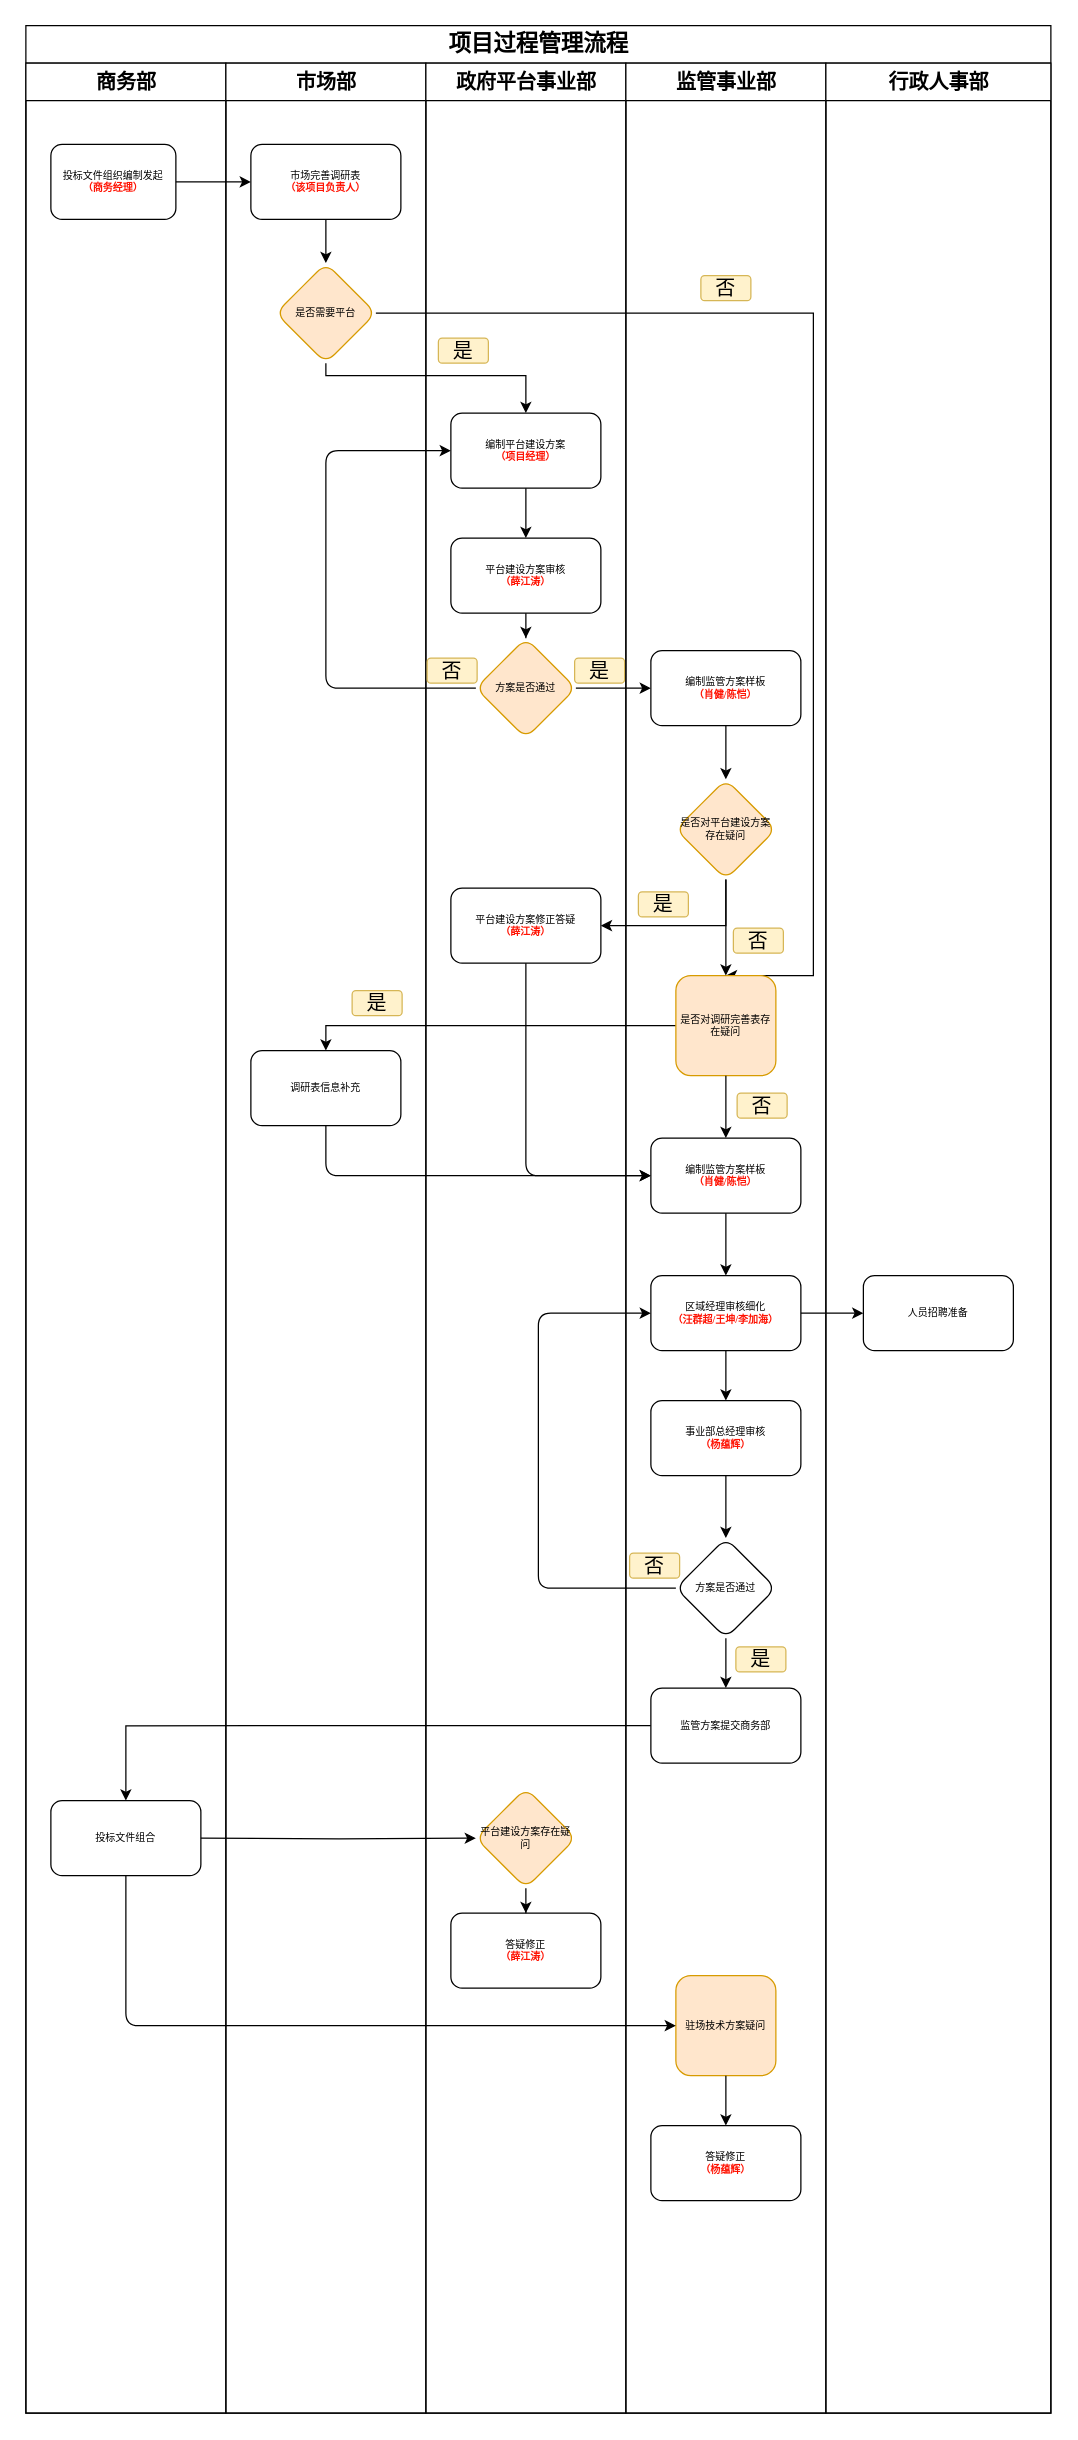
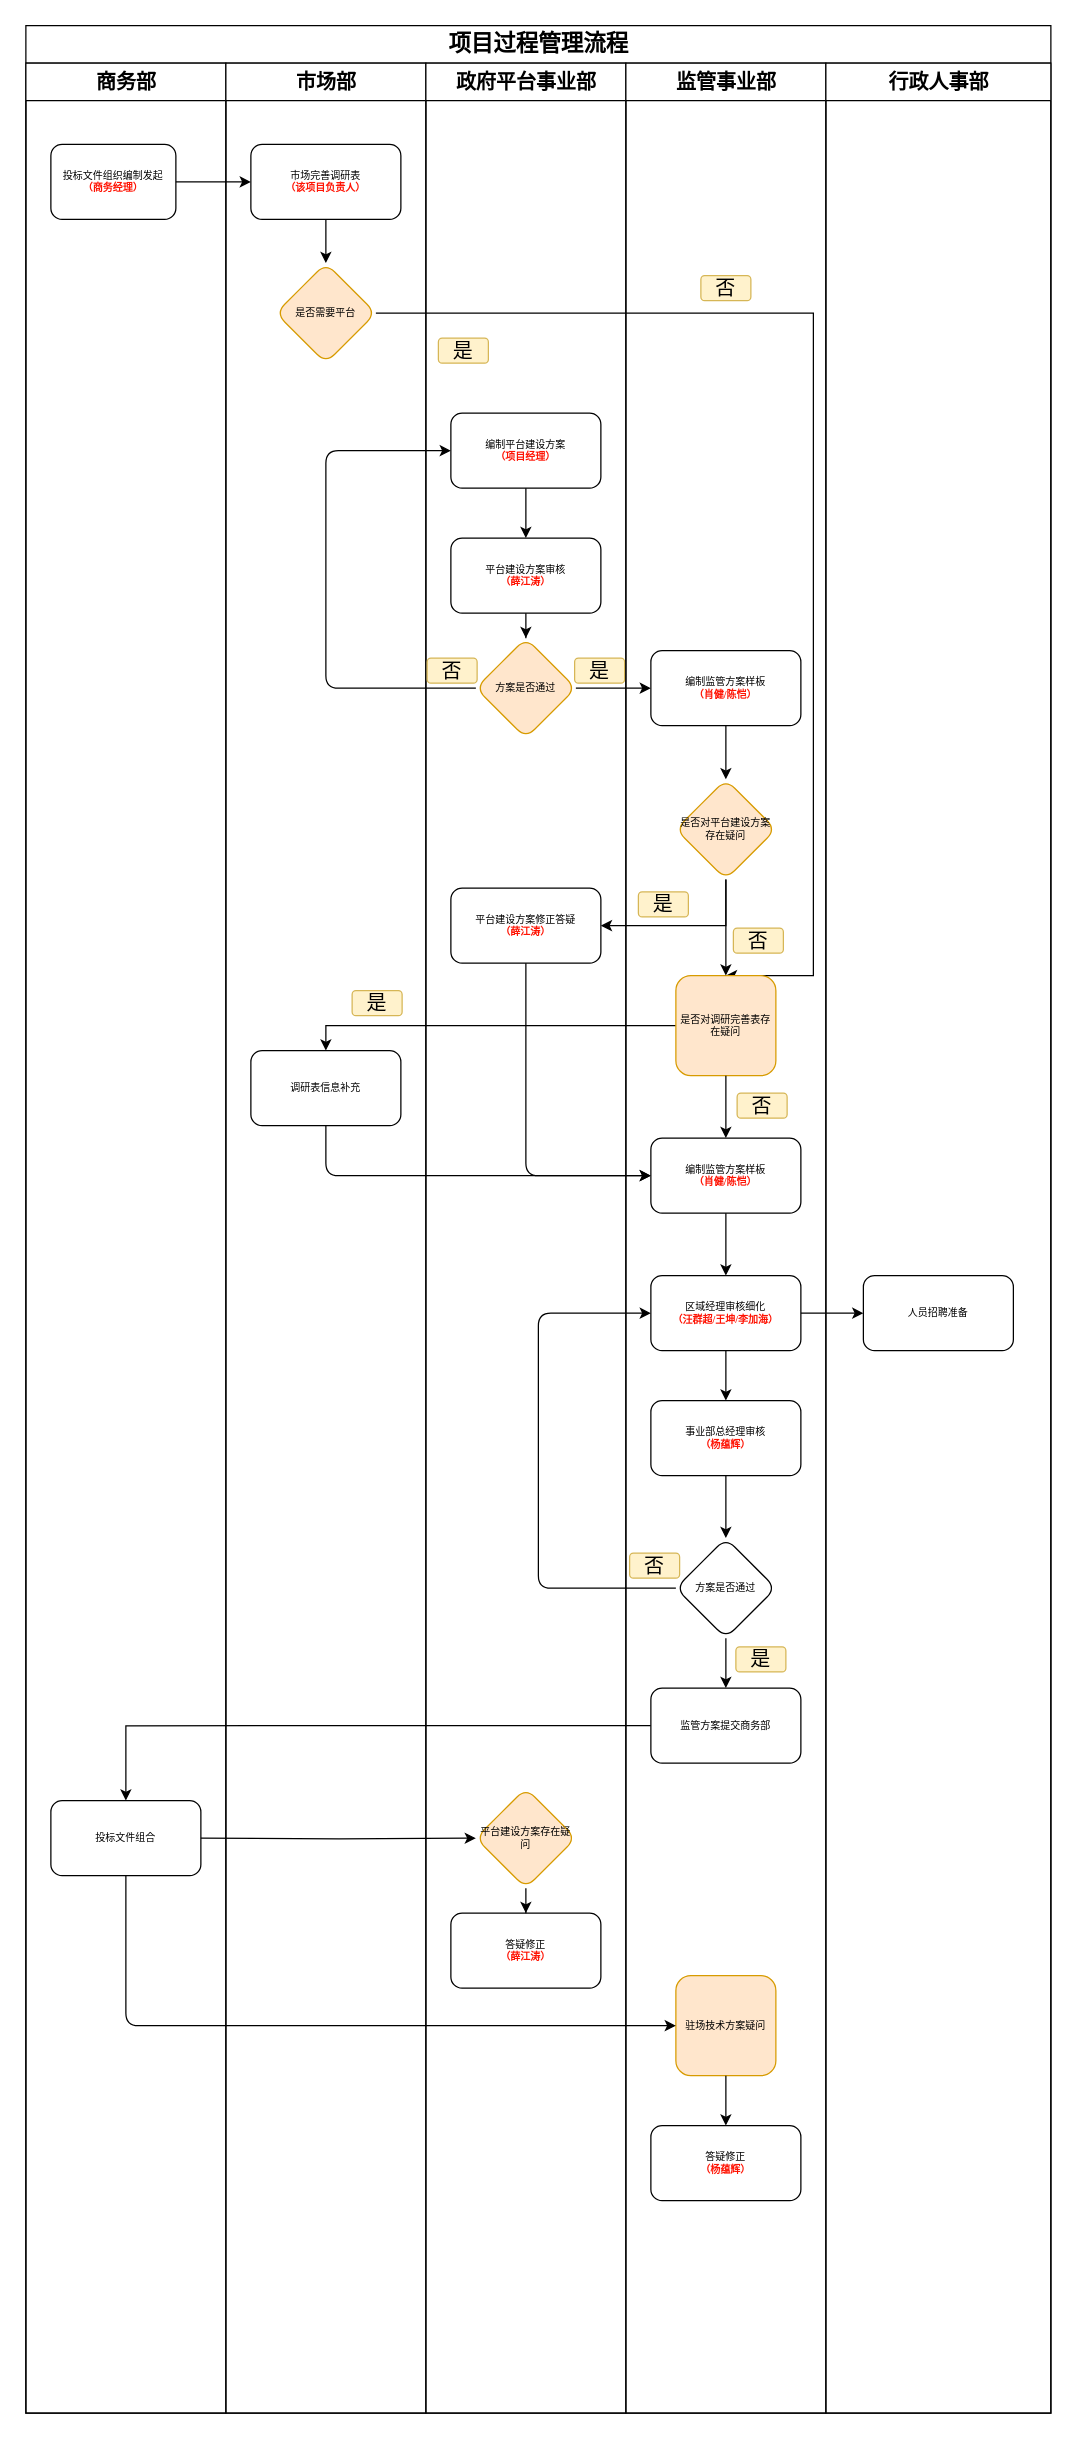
(434, 376) -> none
